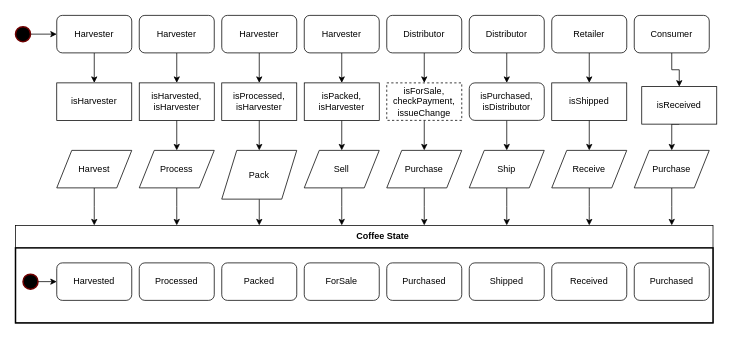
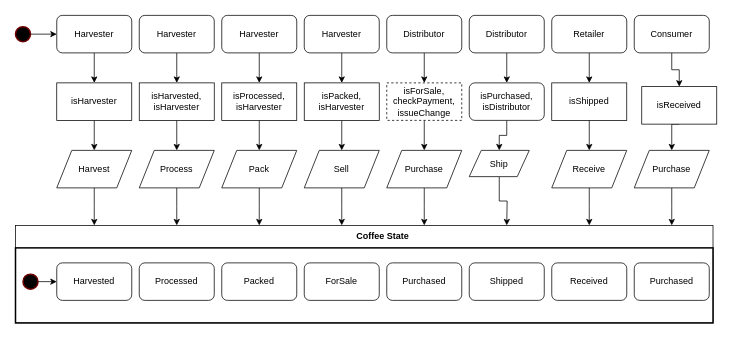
none -> (94, 132)
(507, 169) -> (499, 164)
(259, 175) -> (259, 169)
